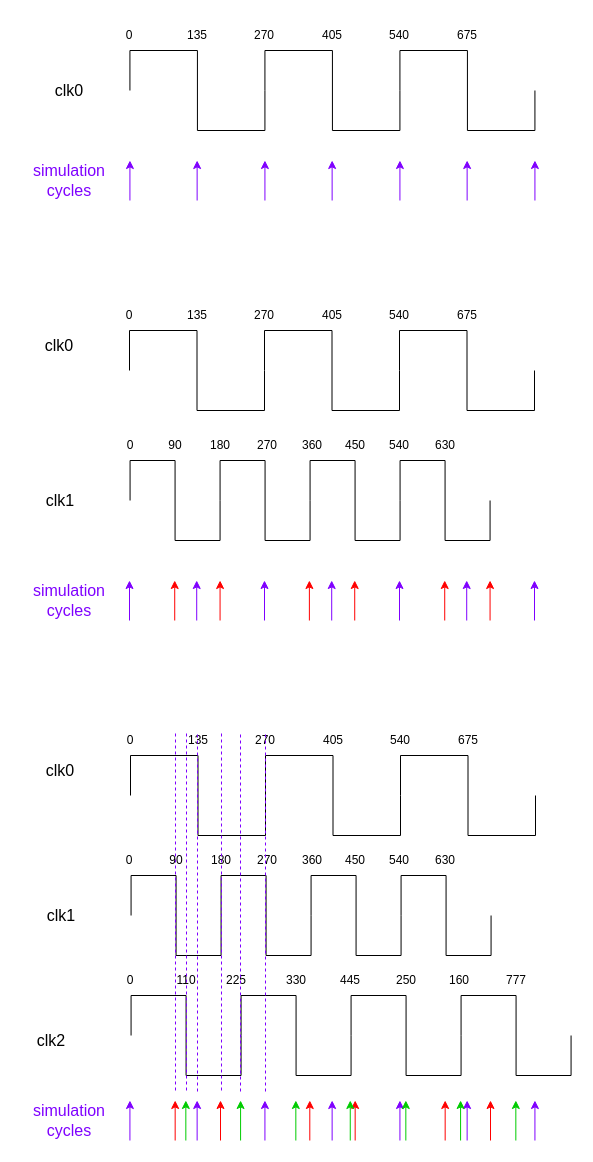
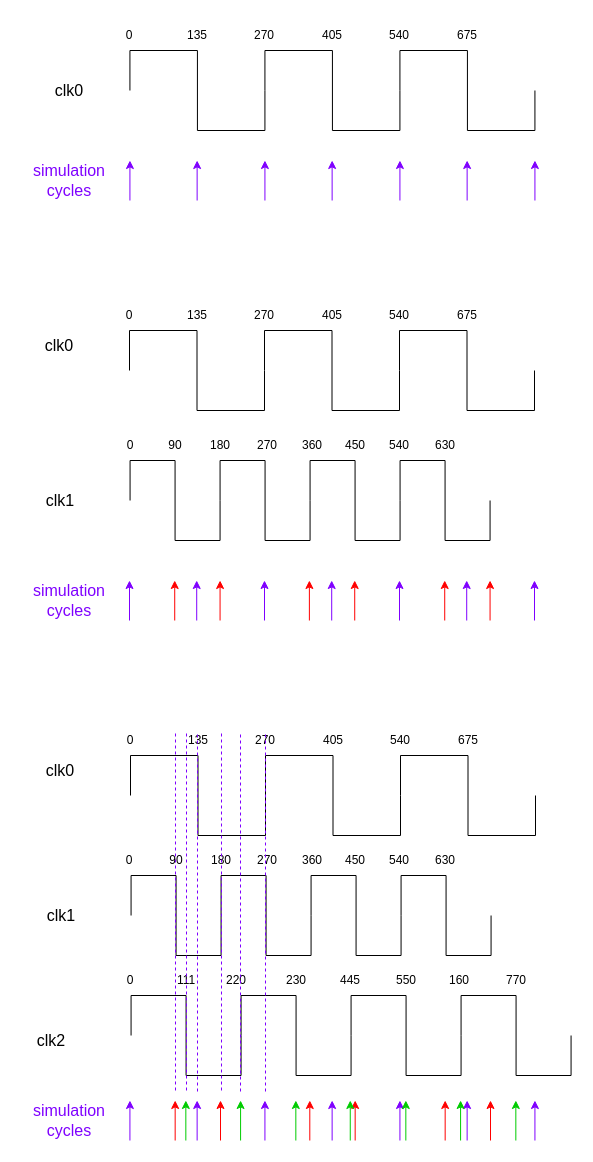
(187, 981) -> (187, 981)
(237, 981) -> (237, 981)
(297, 981) -> (297, 981)
(407, 981) -> (407, 981)
(517, 981) -> (517, 981)
